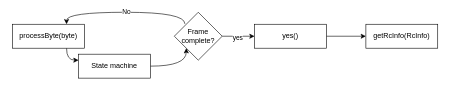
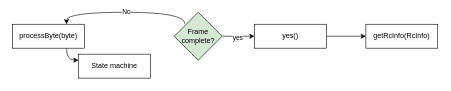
(198, 36) -> (198, 36)
(175, 63) -> none
